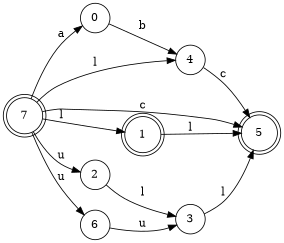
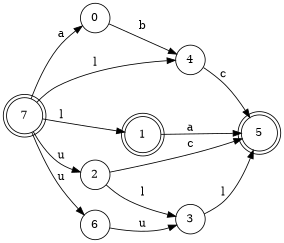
(139, 112) -> (173, 158)
(190, 128) -> (190, 128)
